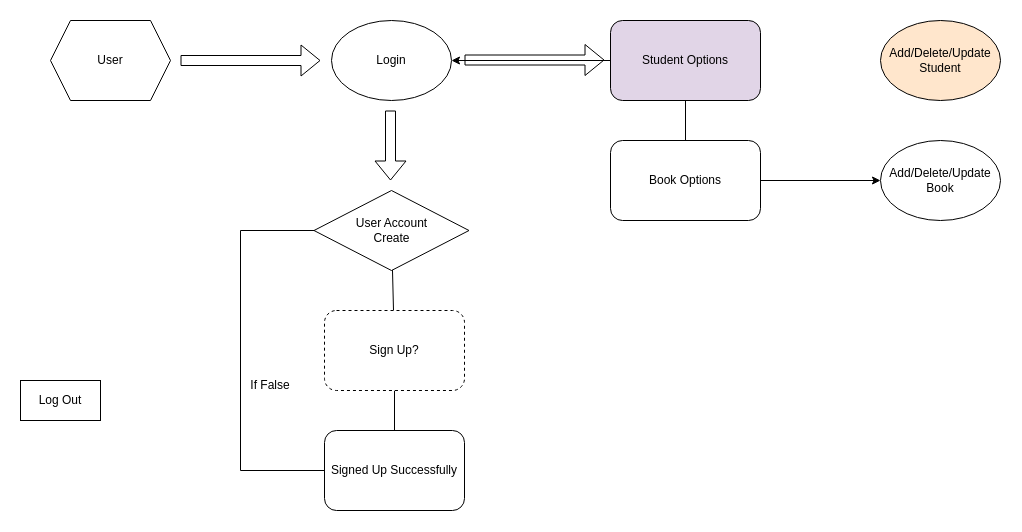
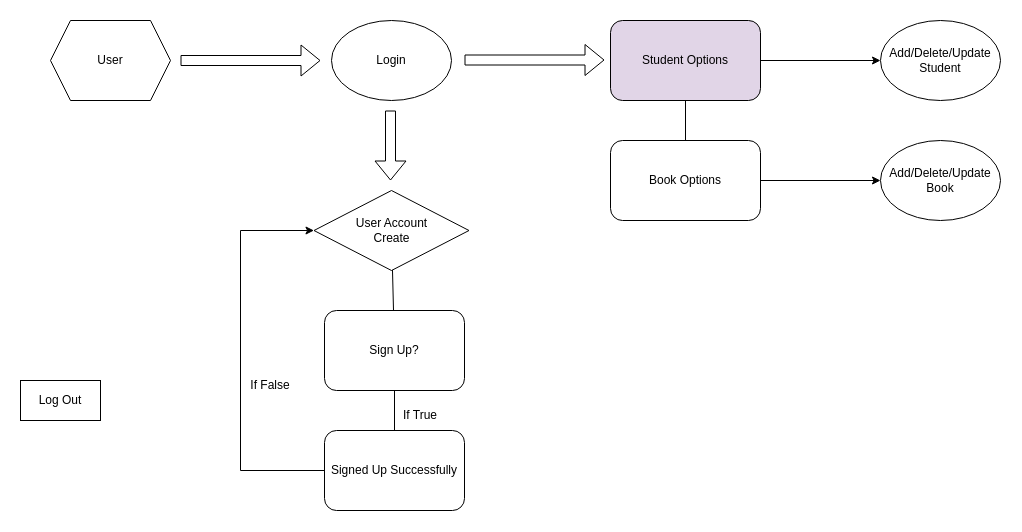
(534, 61) -> (817, 61)
(941, 61) -> (941, 61)
(309, 231) -> (306, 231)
(395, 351) -> (395, 351)
none -> (421, 416)
